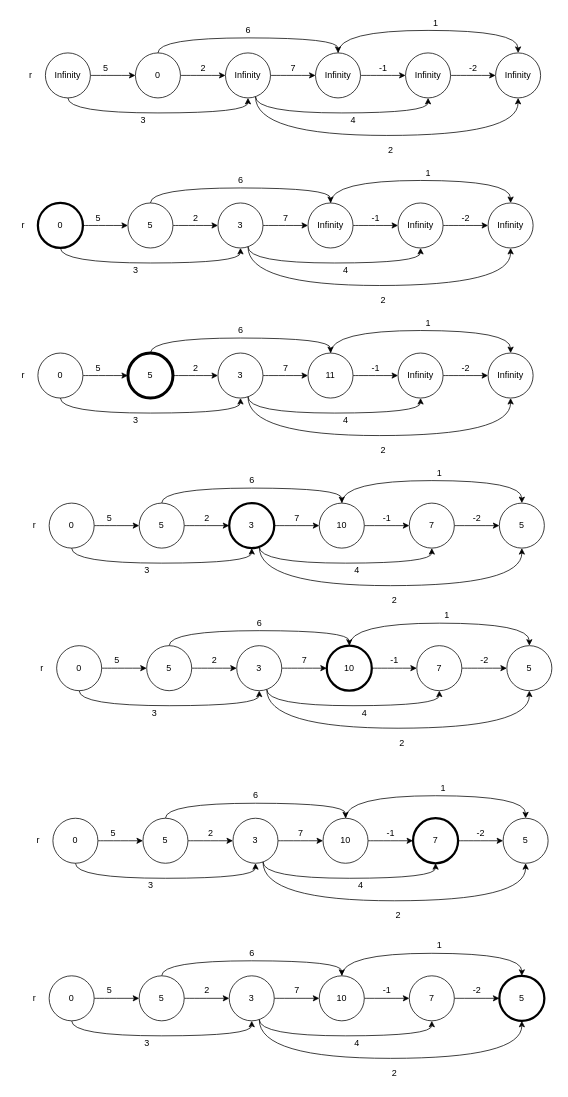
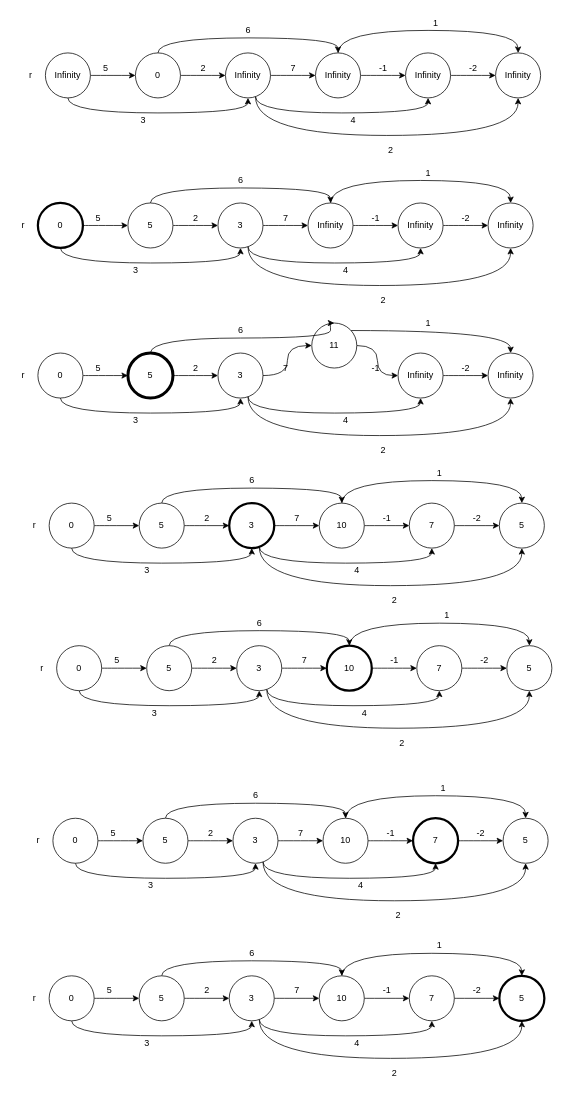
(330, 375) -> (334, 345)
